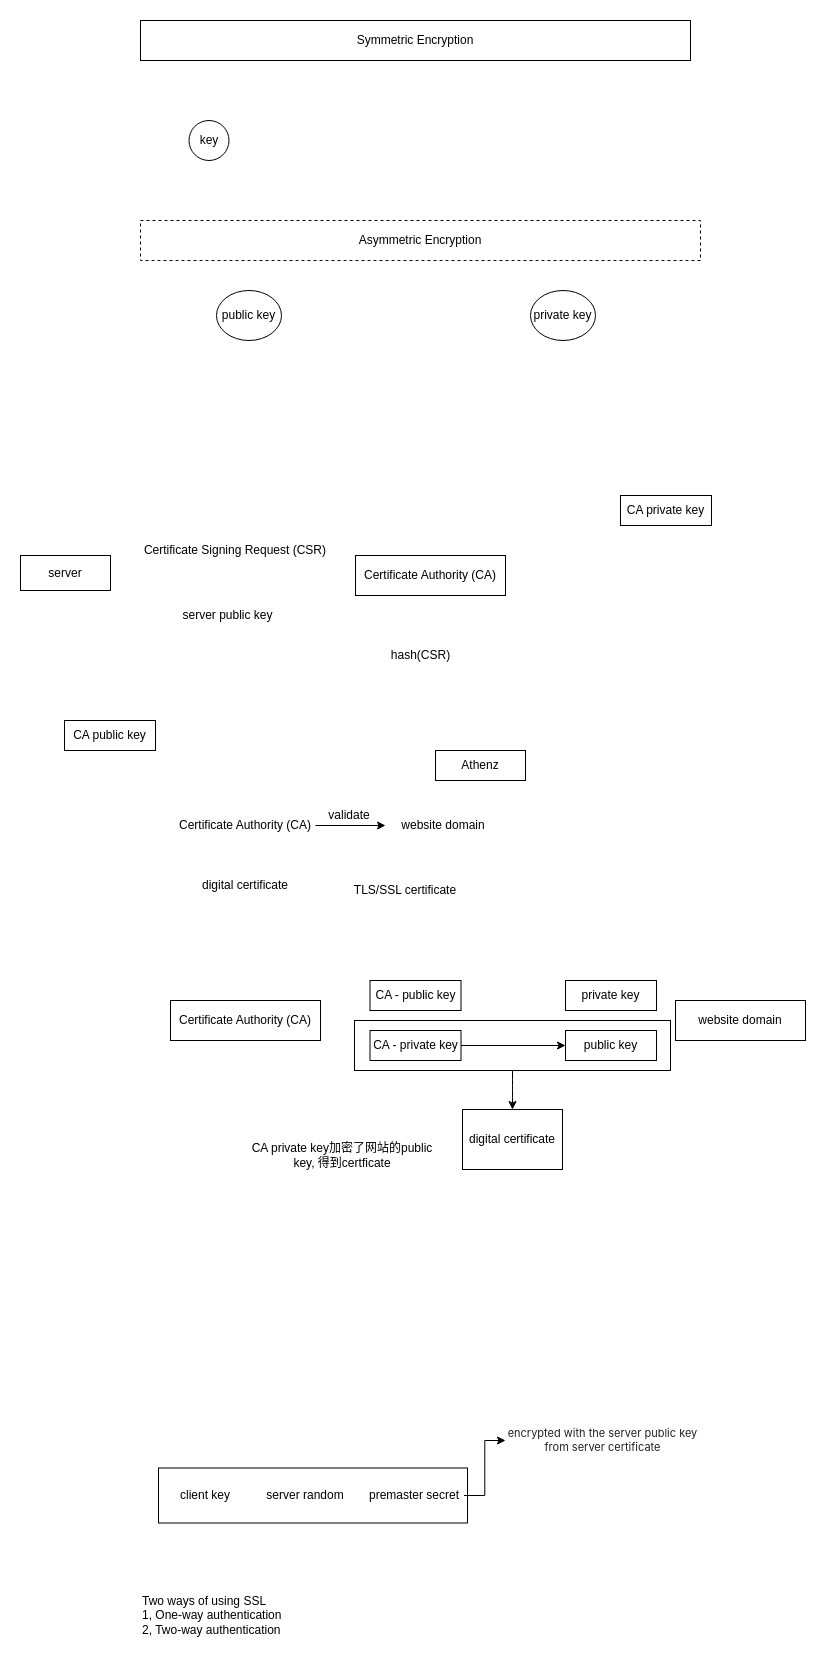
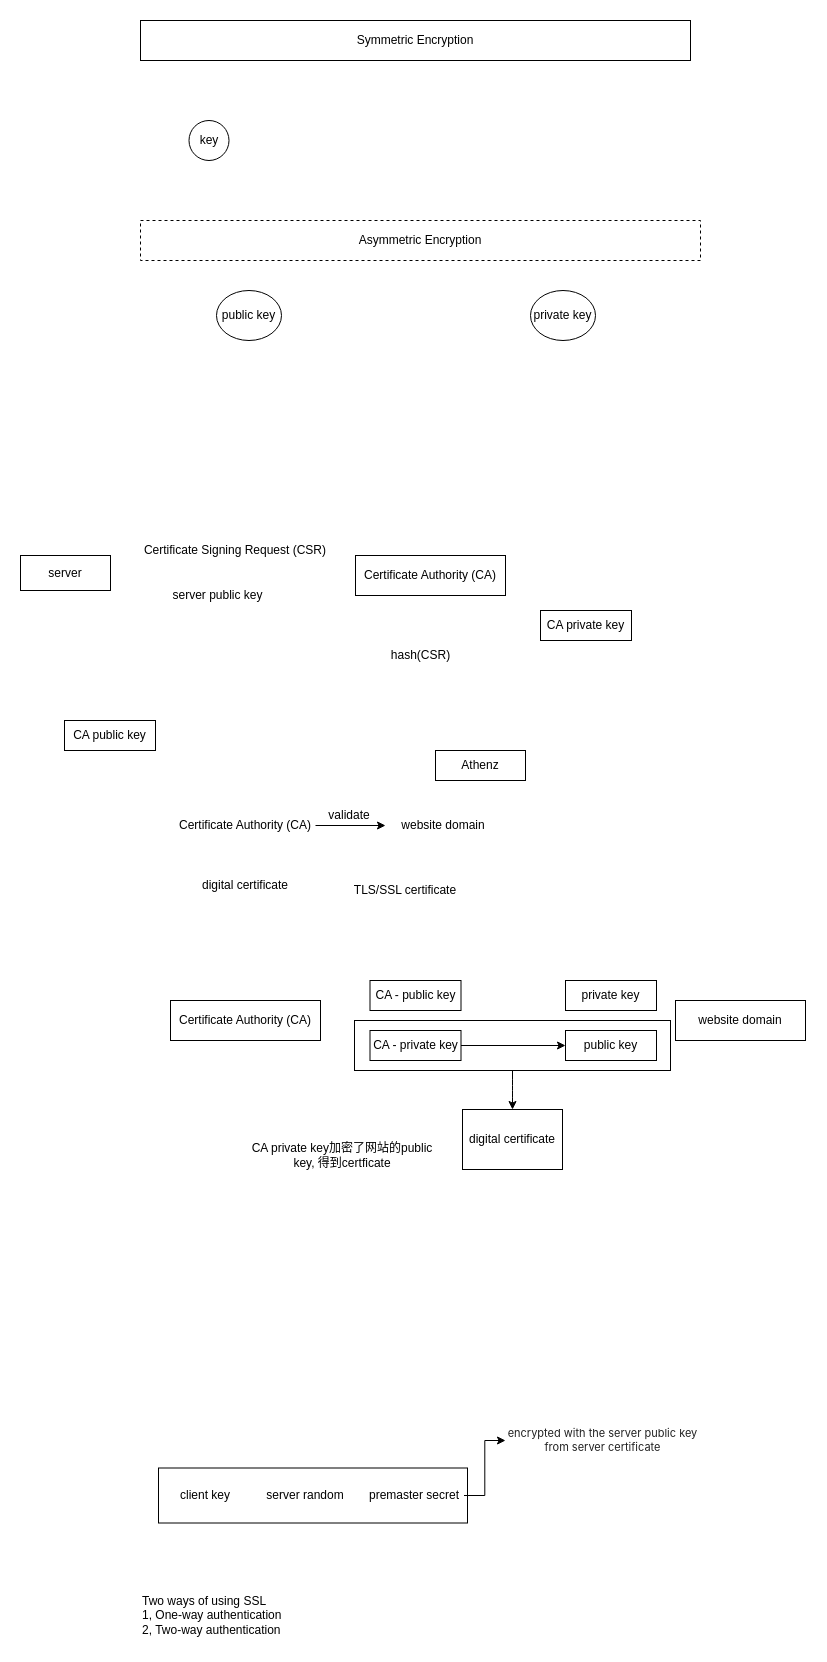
(666, 511) -> (586, 626)
(228, 616) -> (218, 596)
